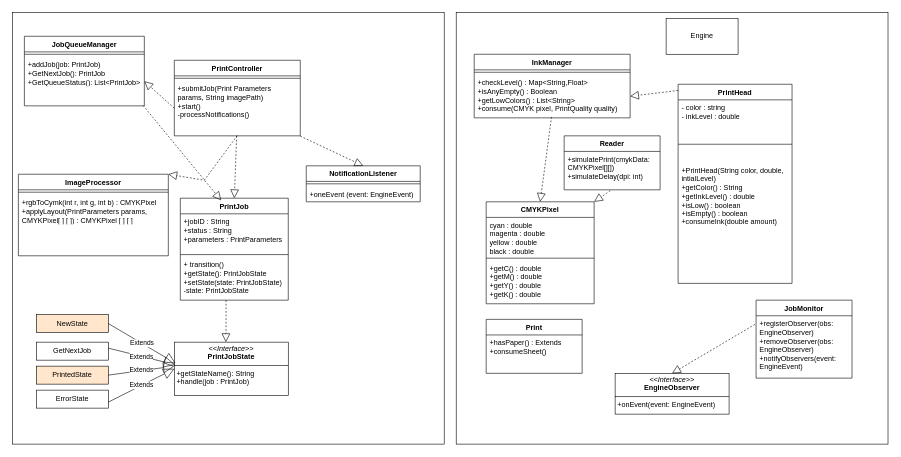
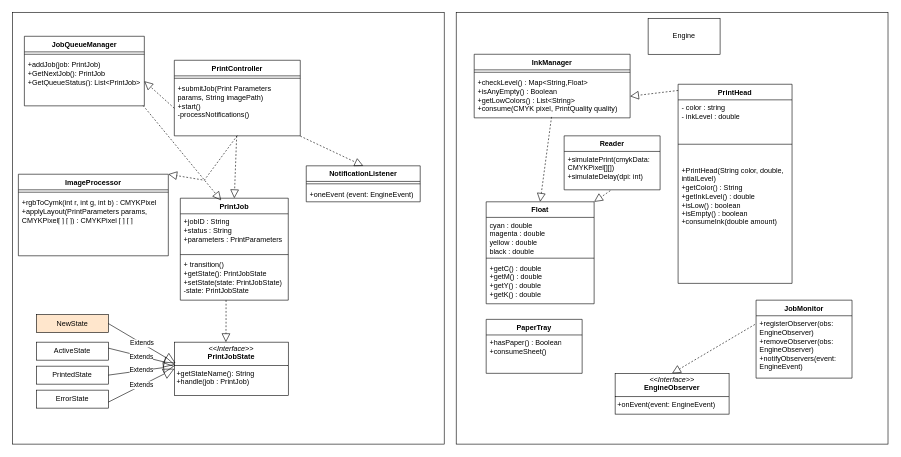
(702, 36) -> (684, 36)
(540, 210) -> (540, 210)
(534, 328) -> (534, 328)
(529, 348) -> (528, 348)
(72, 351) -> (72, 351)
(72, 375) -> (72, 375)
